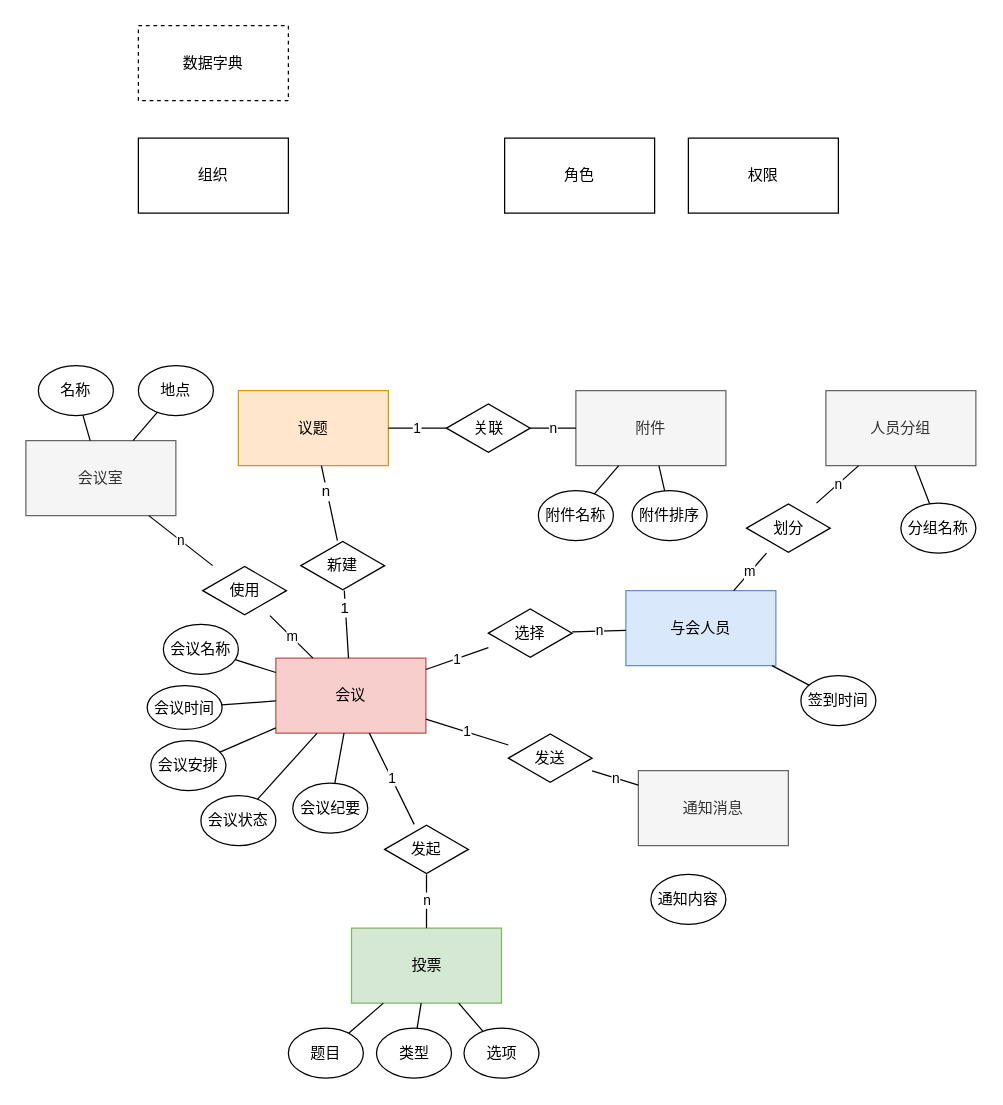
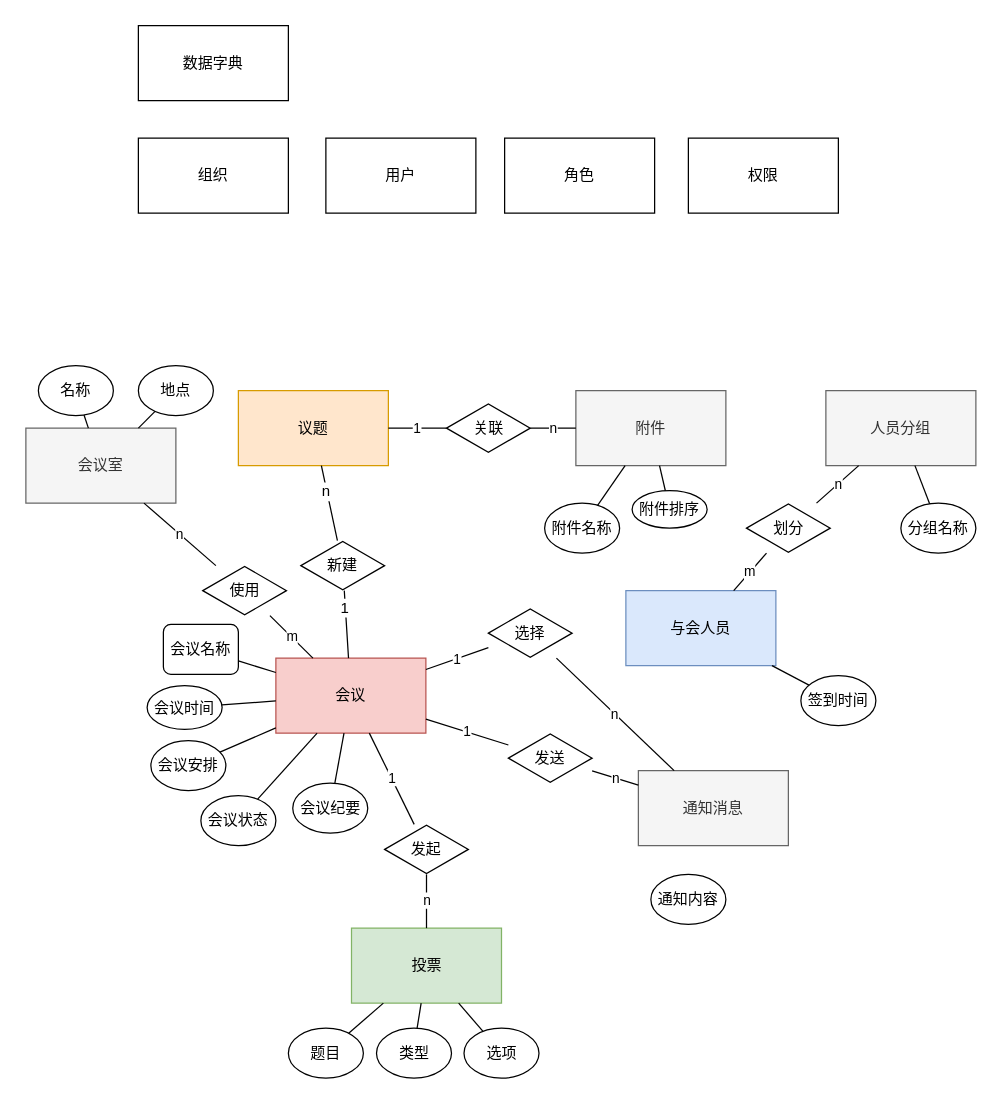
(213, 63) -> (213, 63)
none -> (401, 176)
(101, 478) -> (101, 466)
(576, 516) -> (582, 528)
(669, 516) -> (669, 509)
(598, 631) -> (615, 714)
(201, 649) -> (201, 649)
